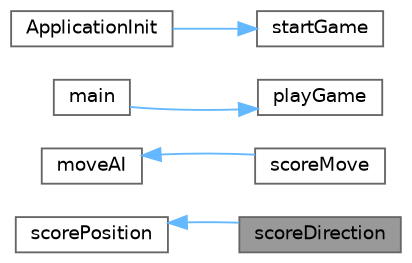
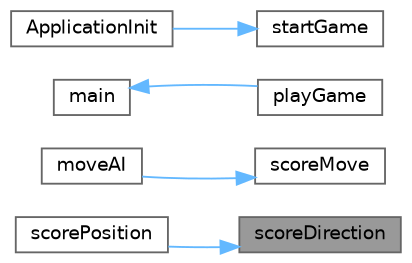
(184, 110) -> (203, 85)
(208, 154) -> (189, 178)
(213, 222) -> (194, 247)
